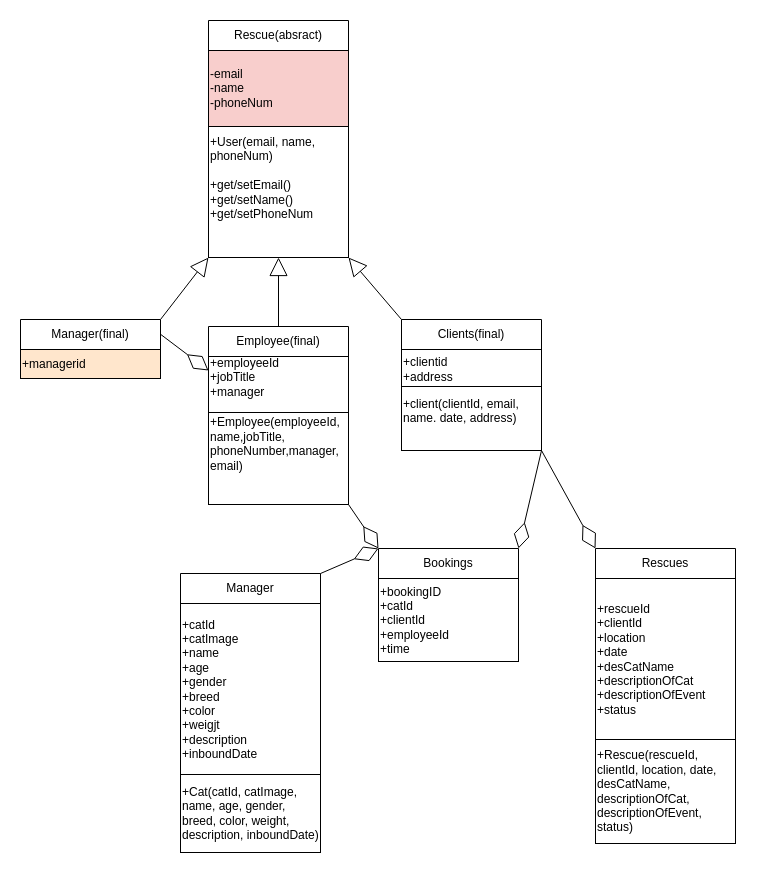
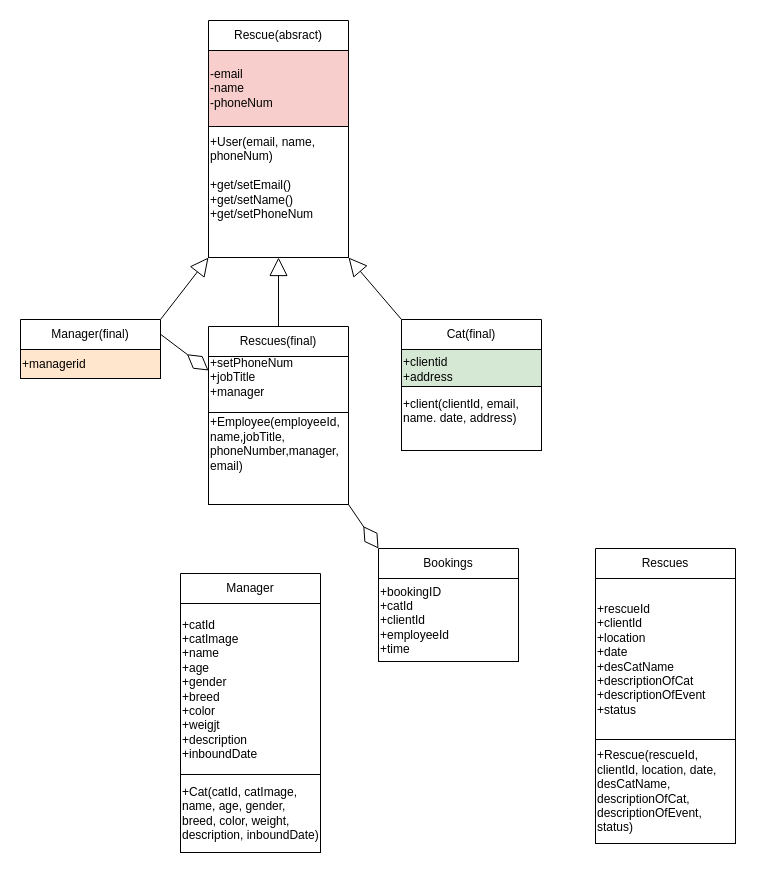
(472, 335) -> (472, 335)
(279, 342) -> (279, 342)
(472, 369) -> (472, 369)
(246, 385) -> (251, 385)
(533, 488) -> none
(563, 489) -> none
(337, 566) -> none
